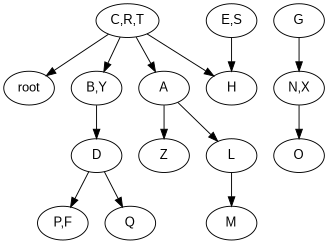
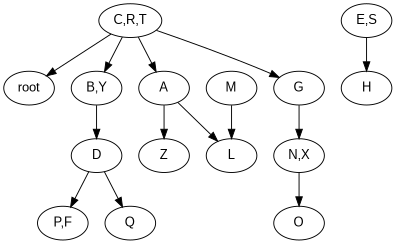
(176, 52) -> (214, 51)
(232, 185) -> (232, 117)
